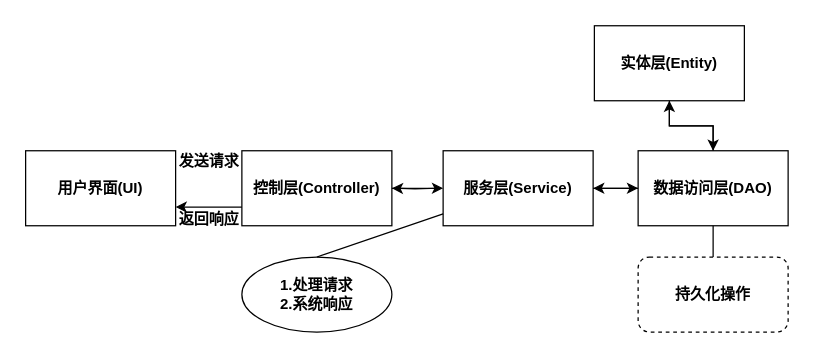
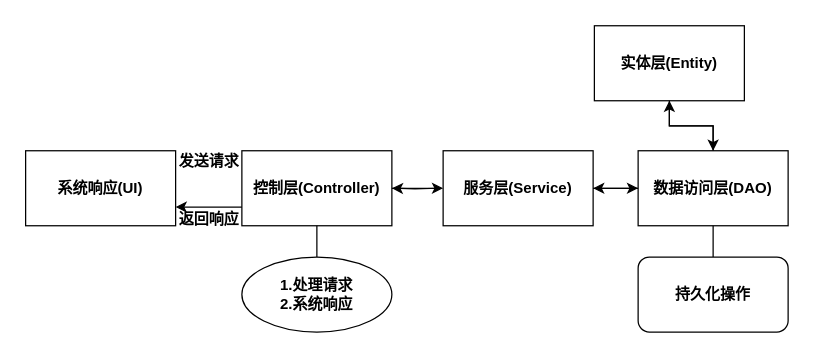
(101, 188) -> (101, 188)
(380, 235) -> (317, 242)
(713, 294) -> (713, 294)
